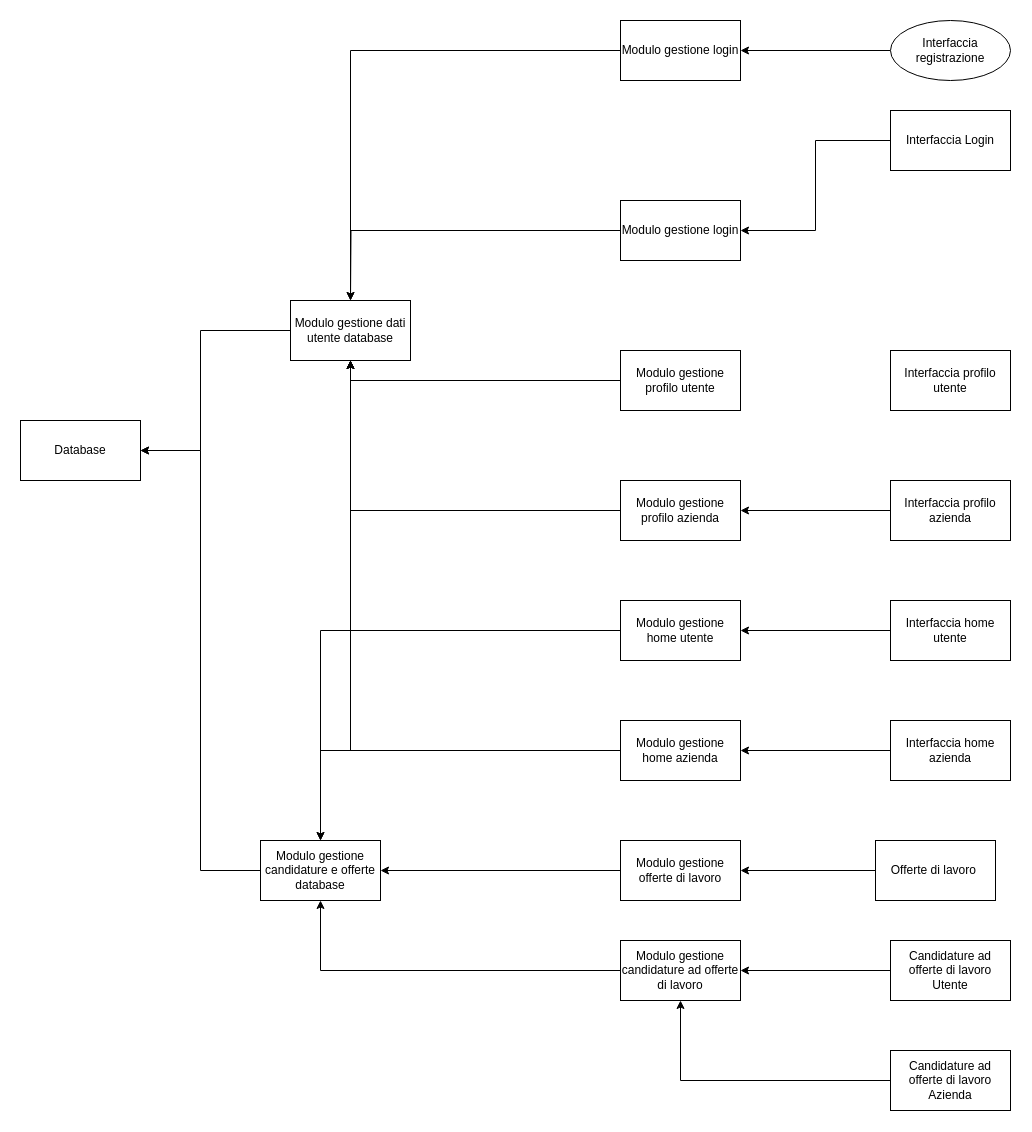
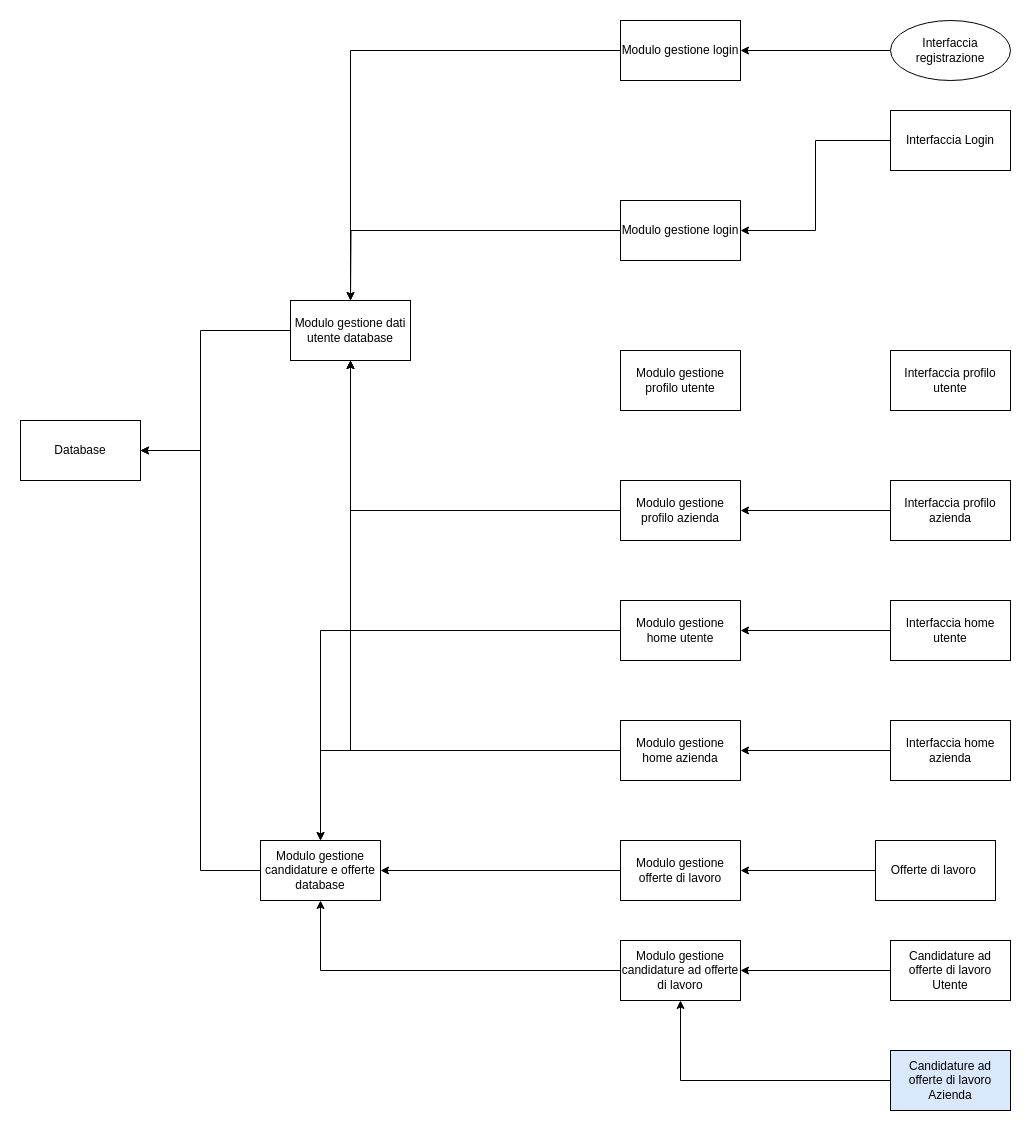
(487, 381) -> none
(951, 1081) -> (951, 1081)
